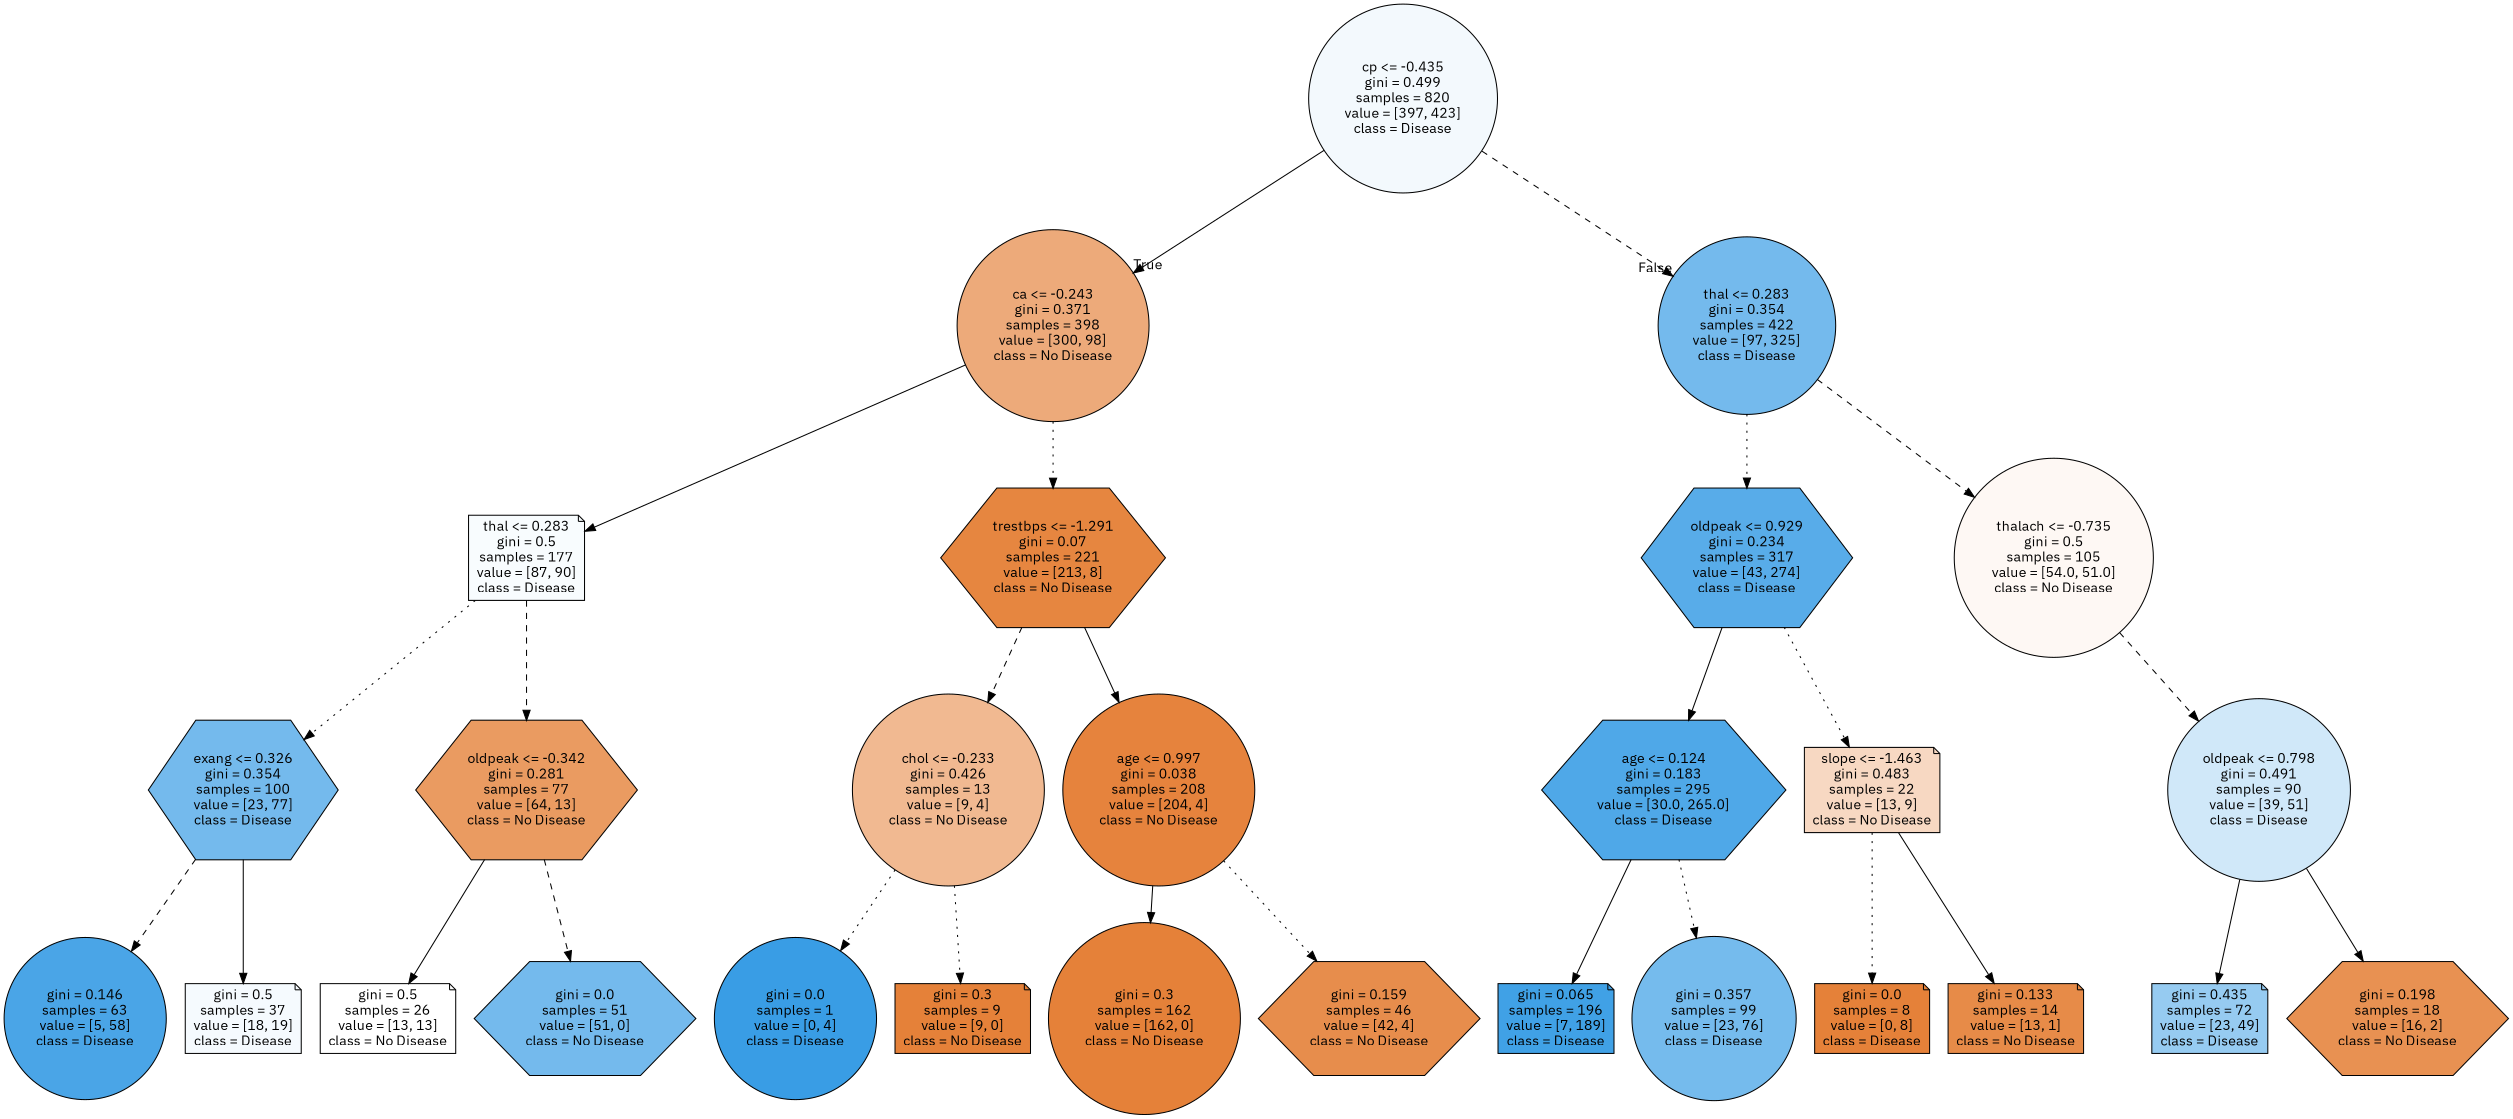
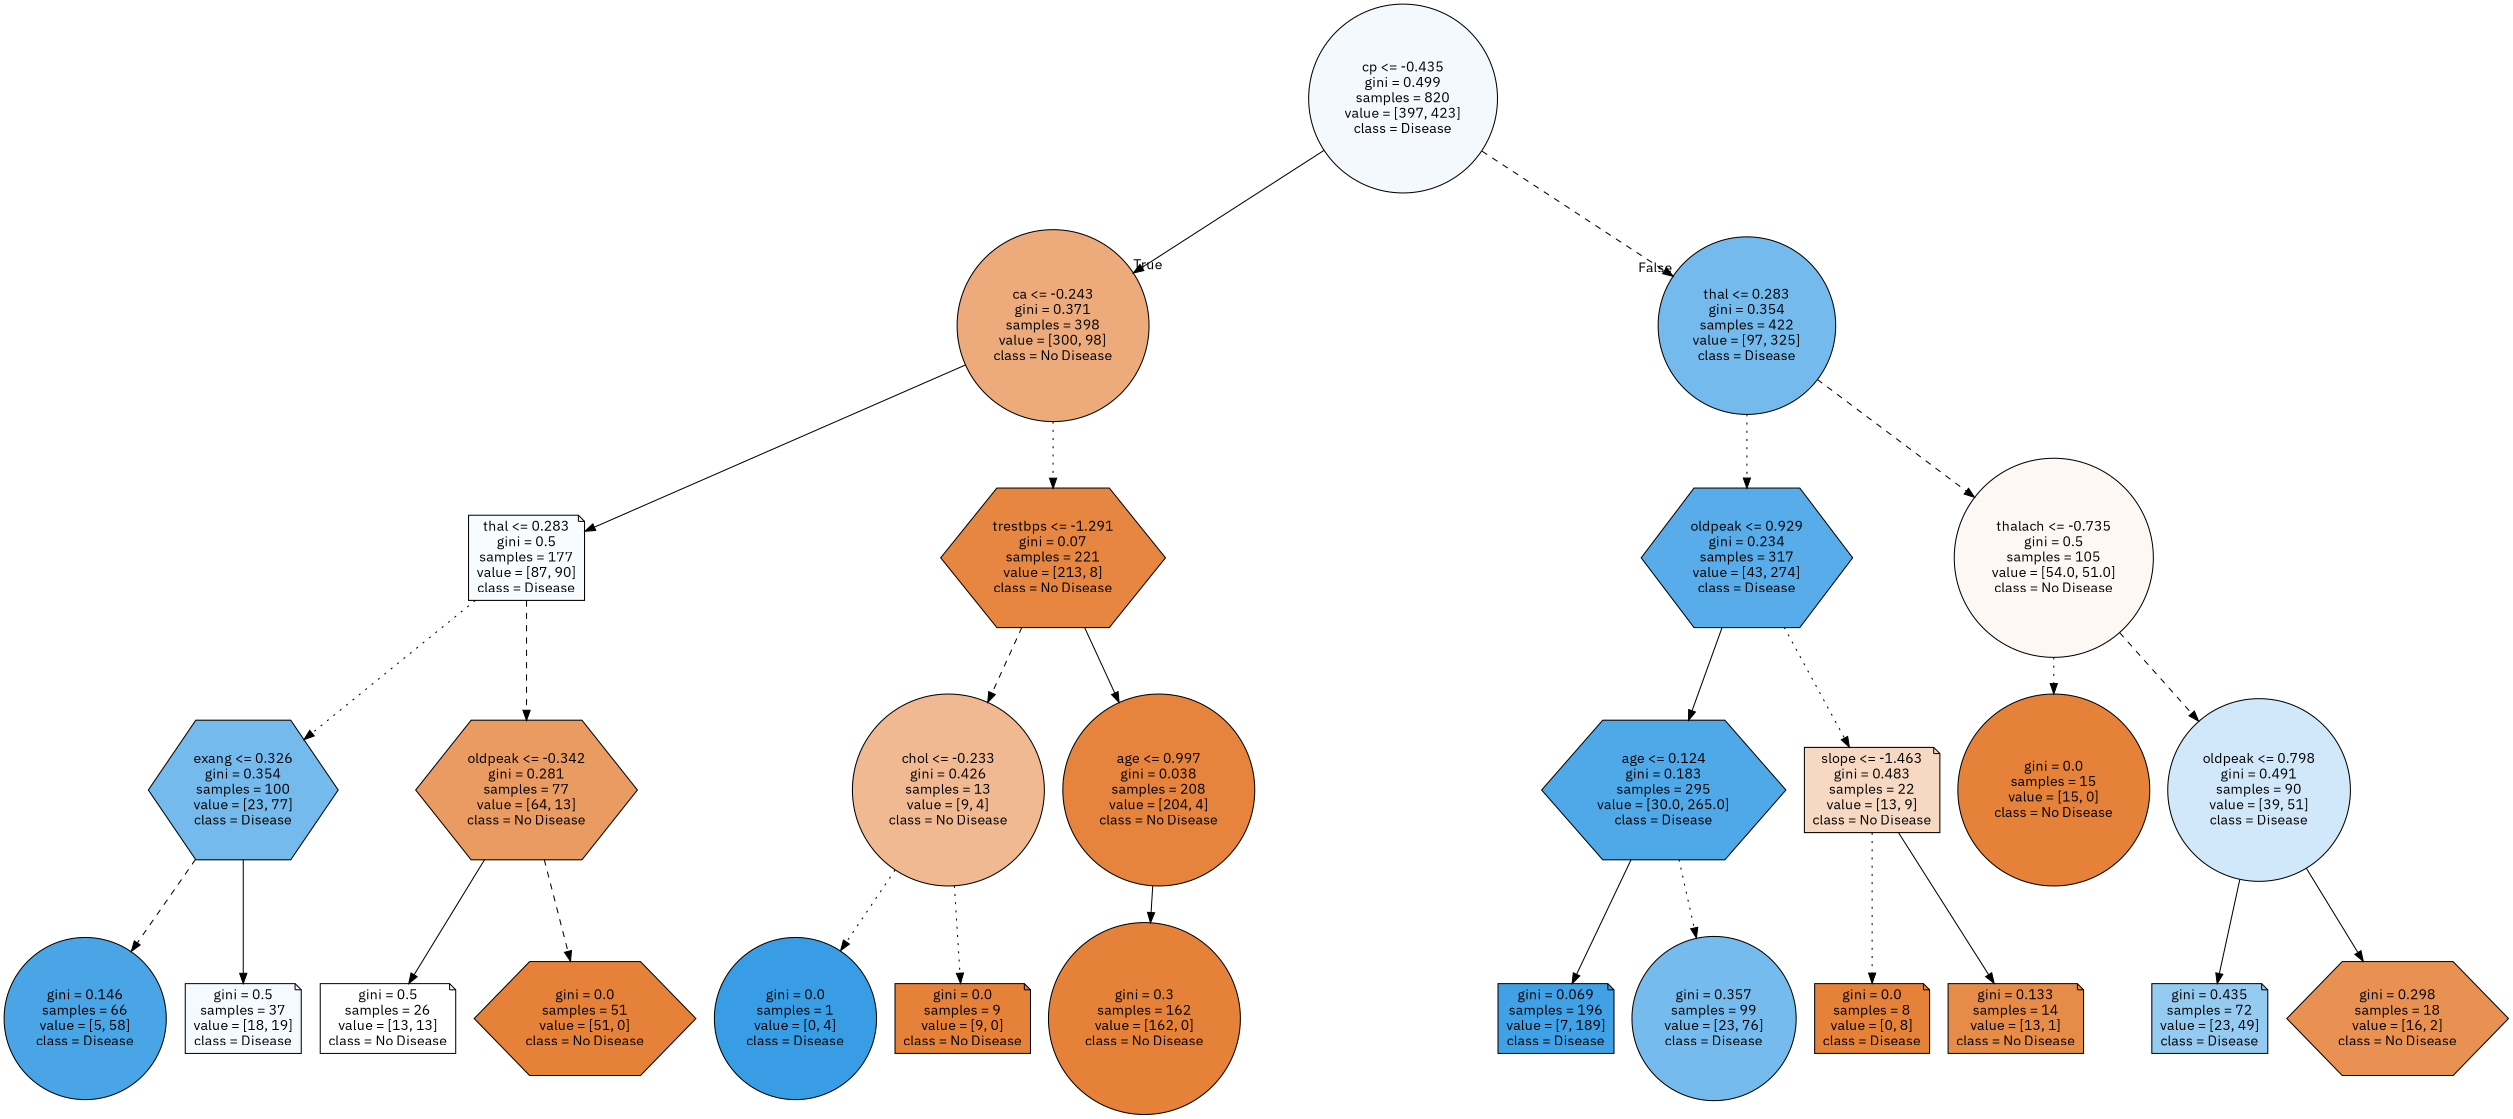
none -> (2054, 790)
(85, 1019) -> (85, 1019)
(585, 1019) -> (585, 1019)
(963, 1019) -> (963, 1019)
(1369, 1019) -> none
(1556, 1019) -> (1556, 1019)
(2398, 1019) -> (2398, 1019)
